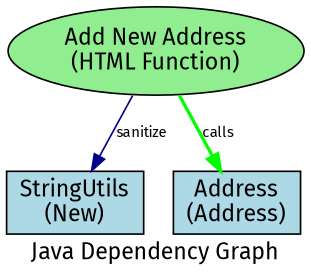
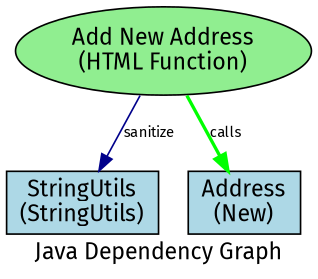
(75, 203) -> (83, 203)
(237, 203) -> (244, 203)
